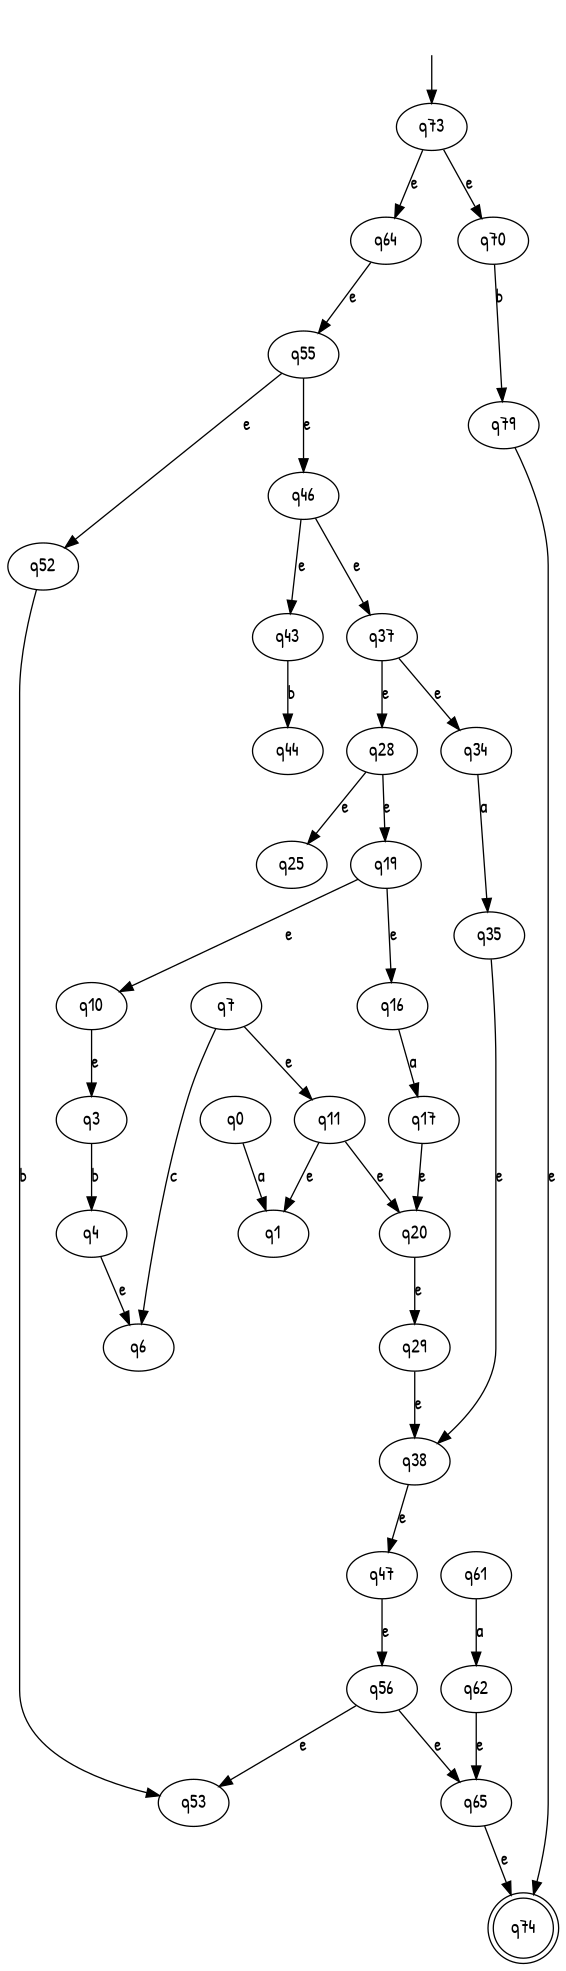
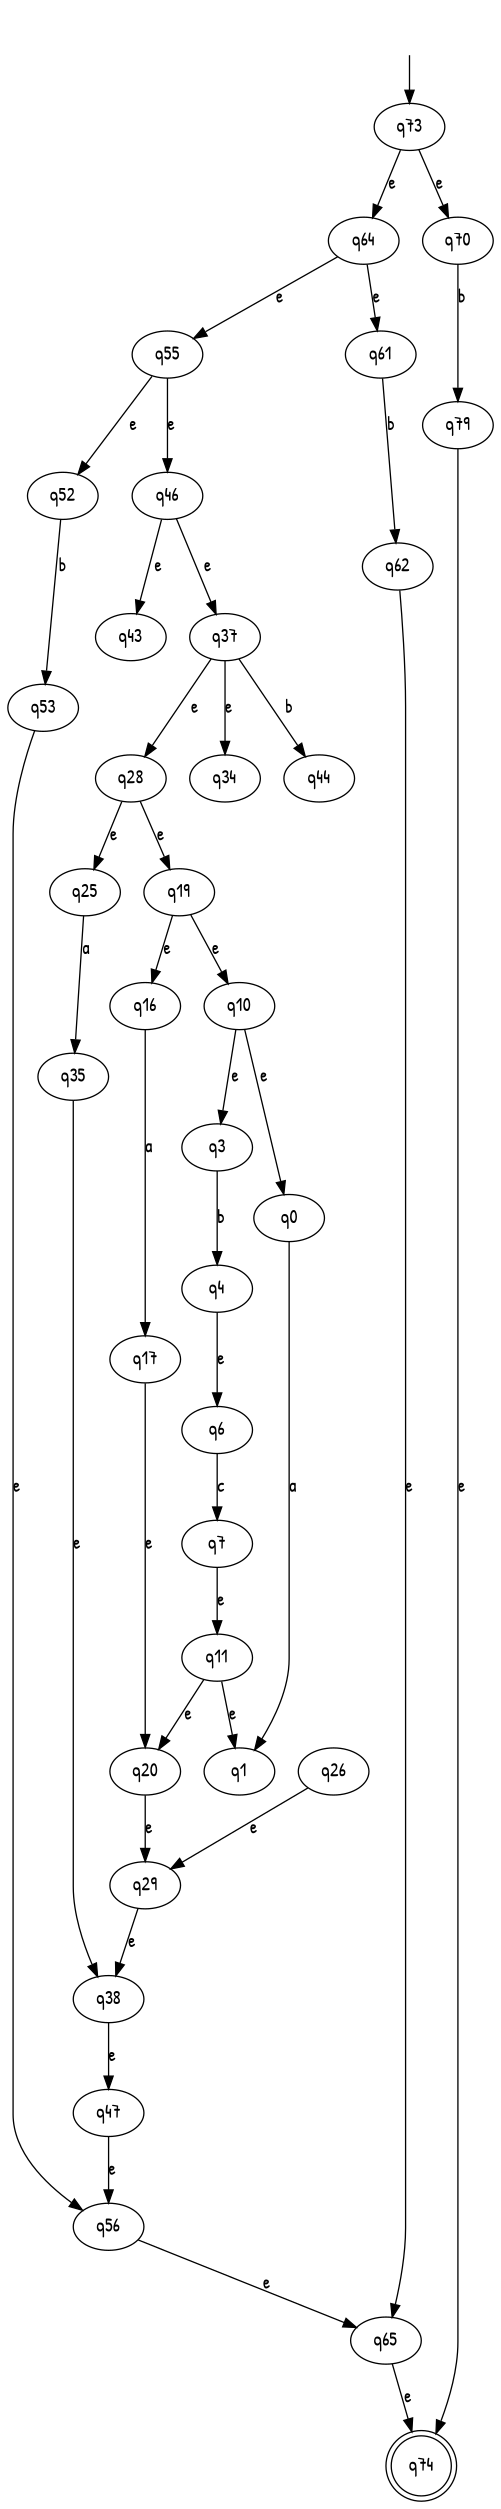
none -> (371, 291)
(288, 688) -> (268, 702)
(482, 836) -> (80, 978)
none -> (263, 1105)
(170, 1167) -> (217, 1480)
(480, 1632) -> (392, 425)
(293, 1743) -> (13, 1476)
none -> (334, 1771)
